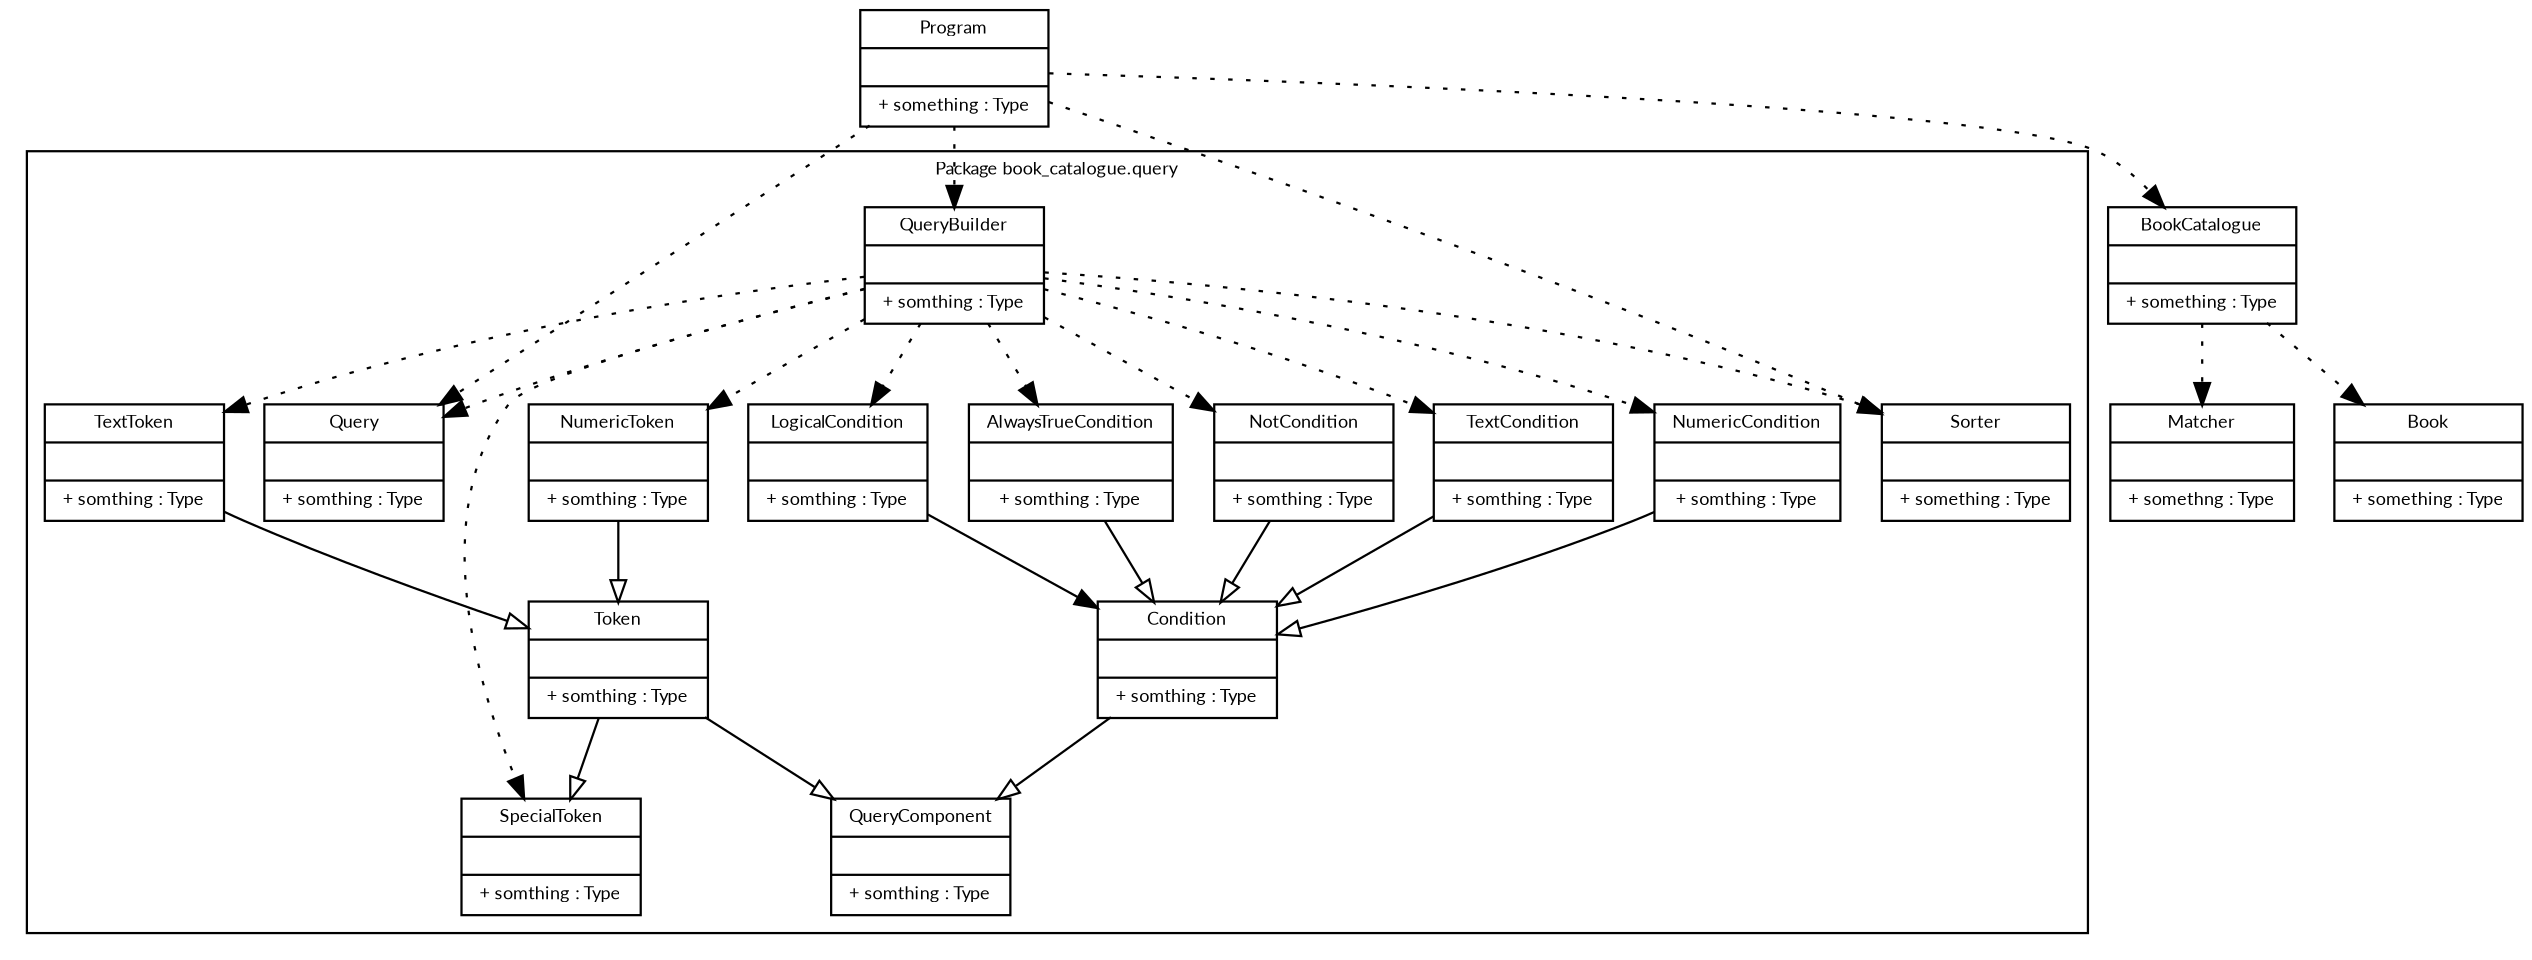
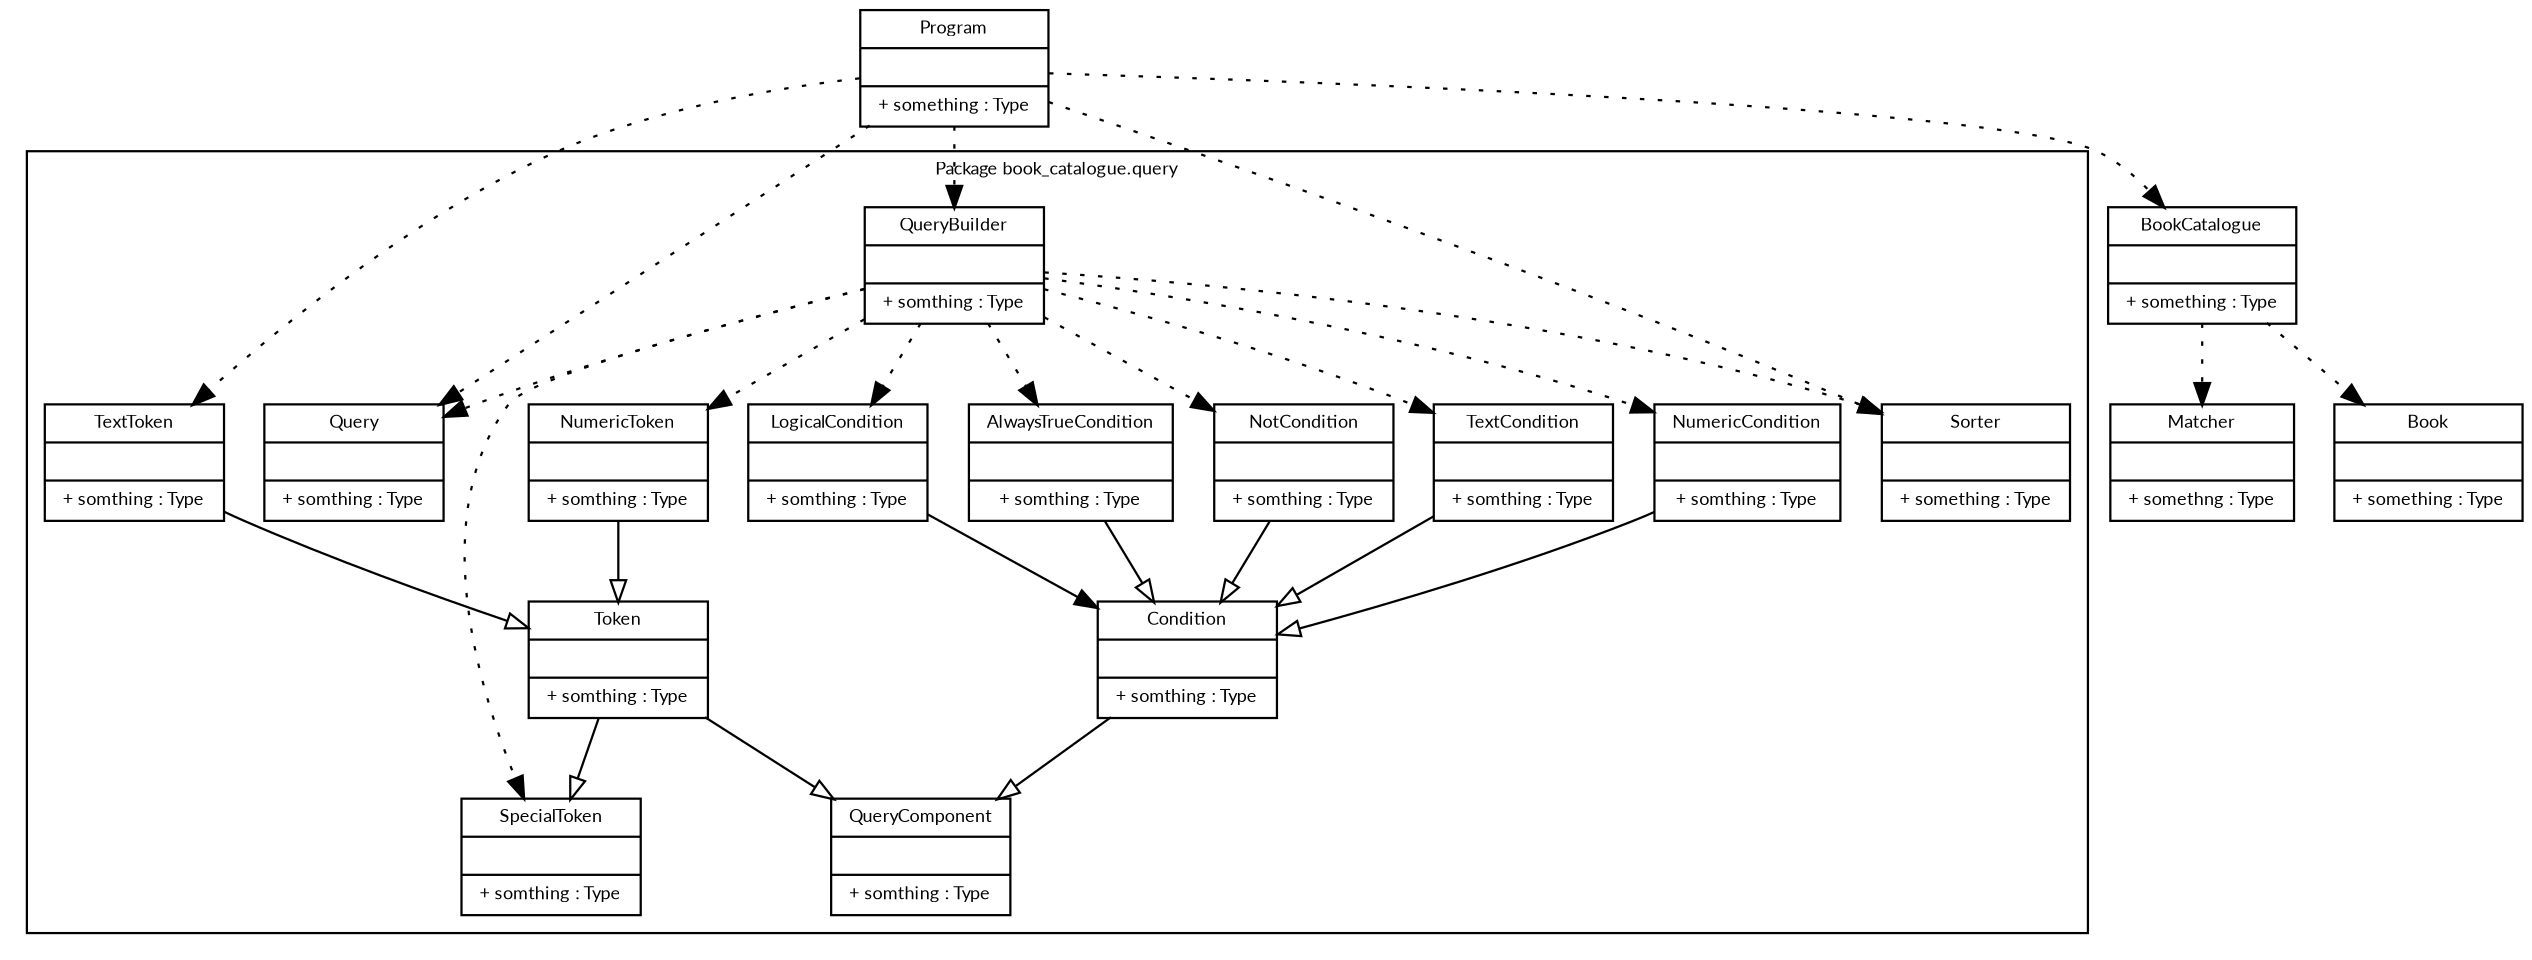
(521, 332) -> (507, 176)
